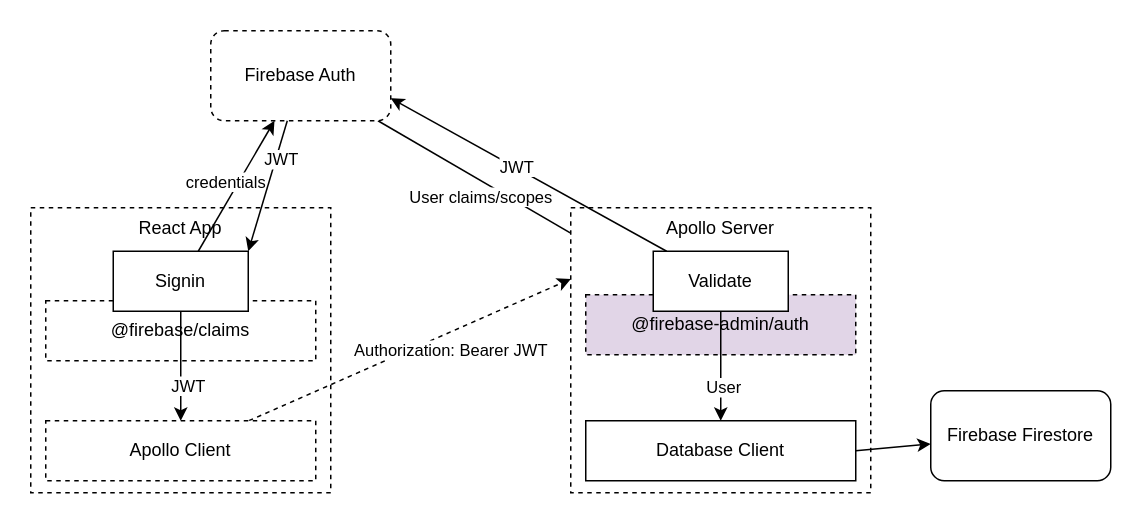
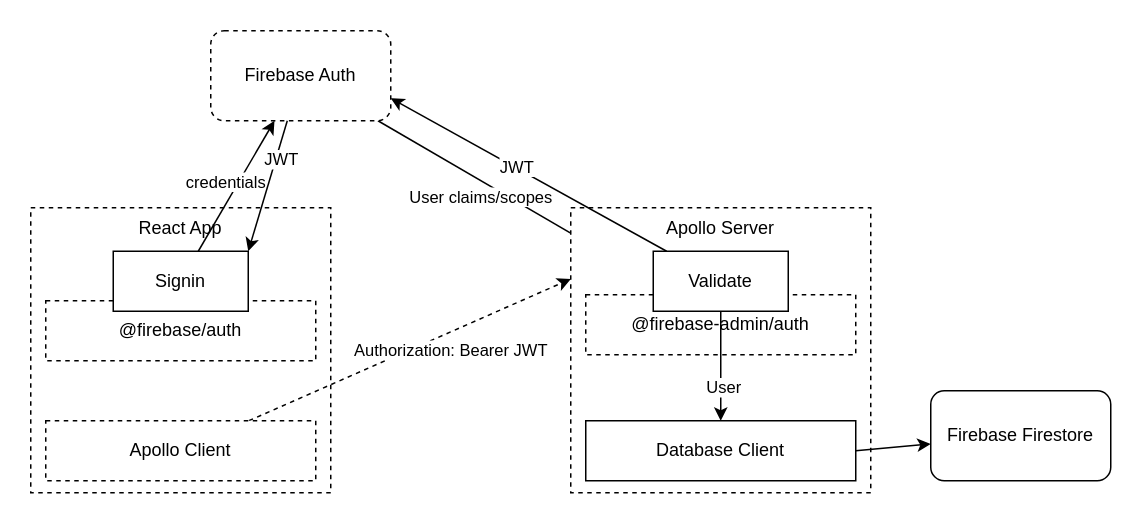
(721, 325) -> (721, 325)
(181, 331) -> (181, 331)
(181, 361) -> none
